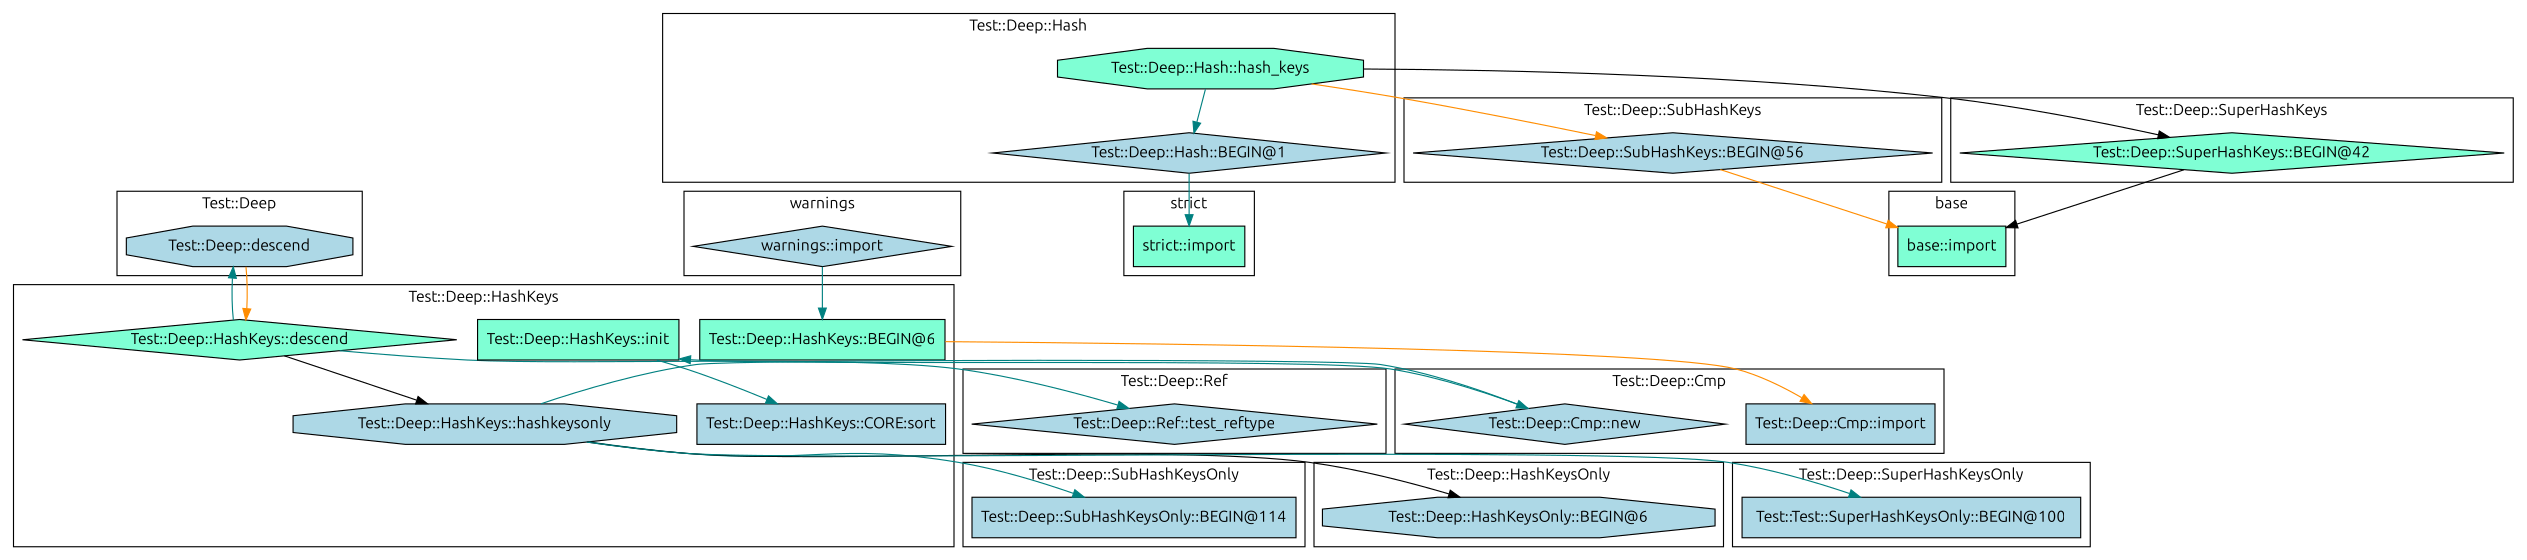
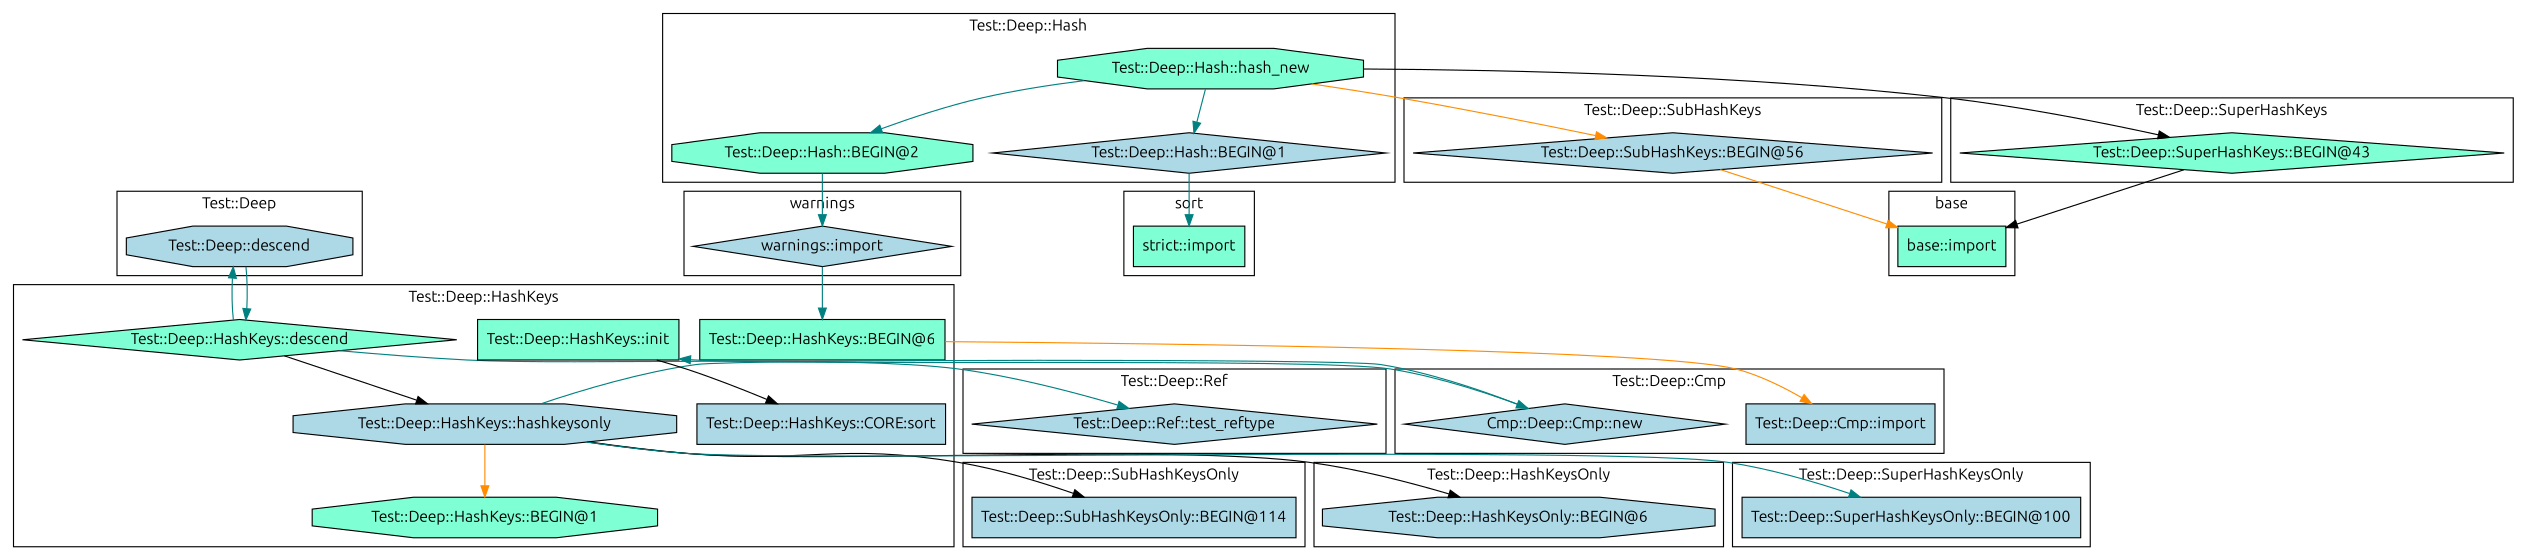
(1210, 69) -> (1210, 69)
none -> (822, 153)
(2232, 153) -> (2232, 153)
(1189, 204) -> (1189, 204)
(247, 292) -> (247, 292)
(712, 378) -> (712, 378)
(1565, 424) -> (1565, 424)
(833, 454) -> (833, 454)
none -> (485, 518)
(1911, 518) -> (1911, 518)
